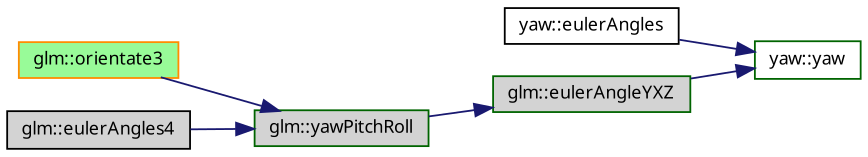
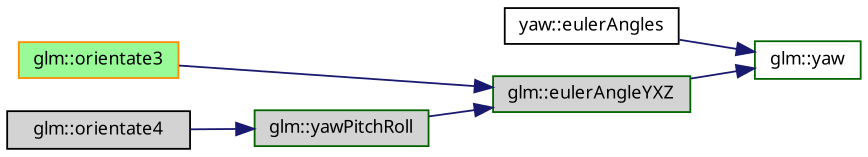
(808, 60) -> (808, 60)
(211, 92) -> (327, 76)
(99, 130) -> (99, 130)
